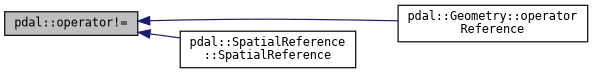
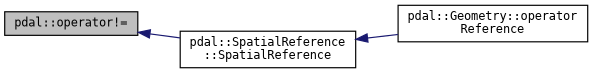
(274, 19) -> (383, 36)
